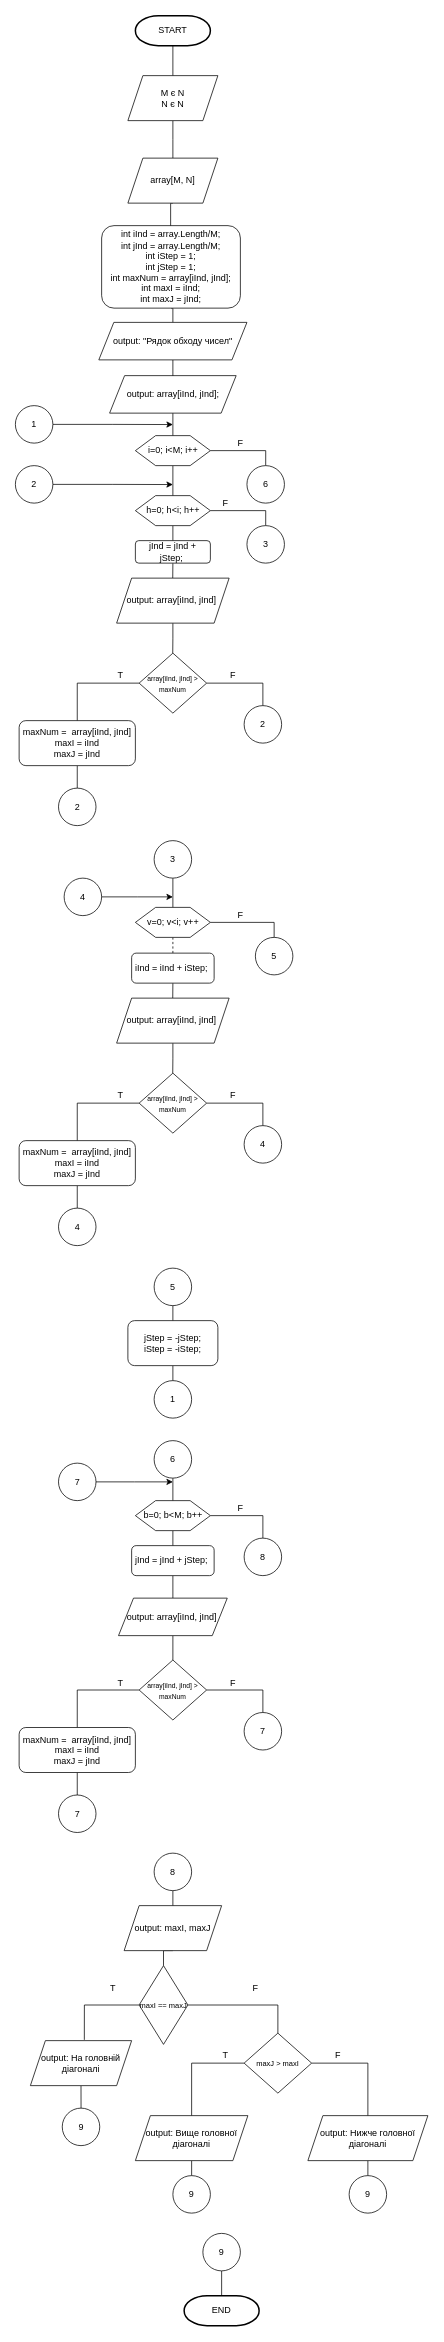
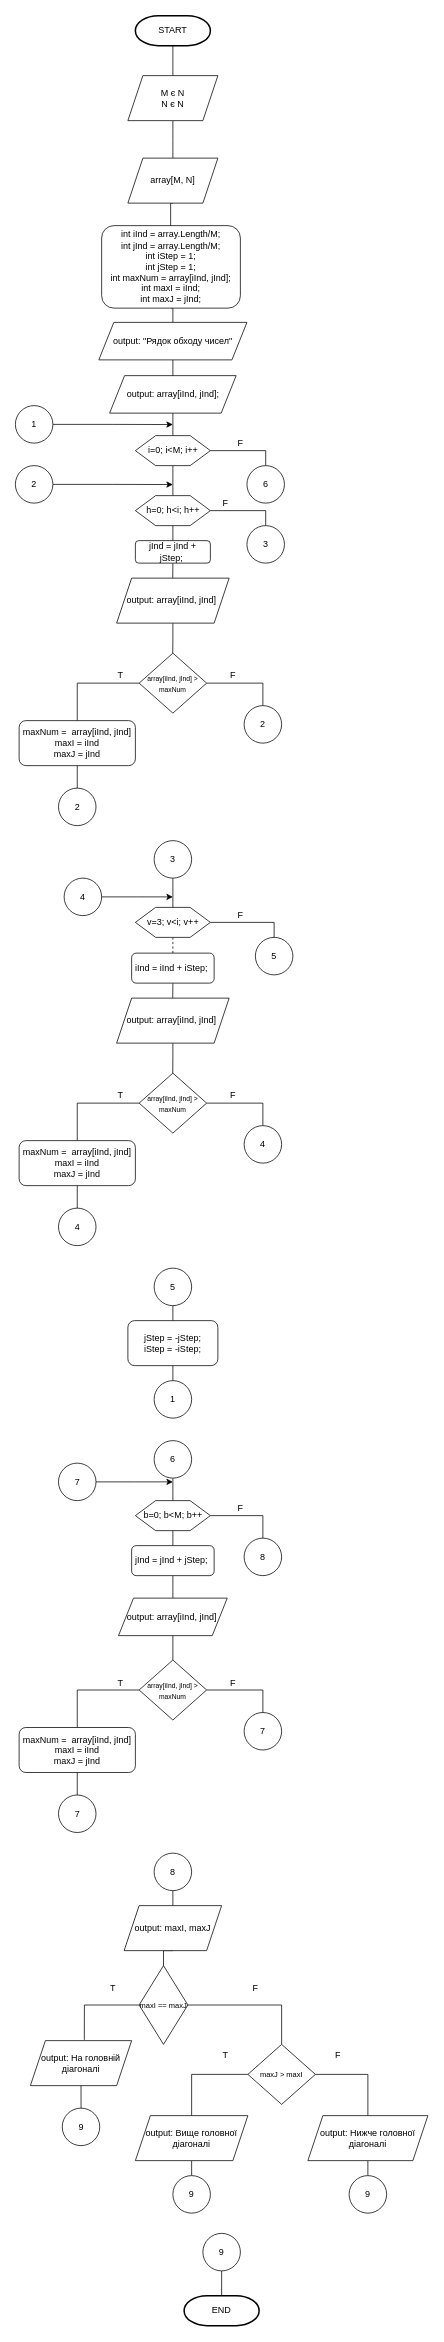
(173, 922) -> (173, 922)
(278, 2063) -> (282, 2074)
